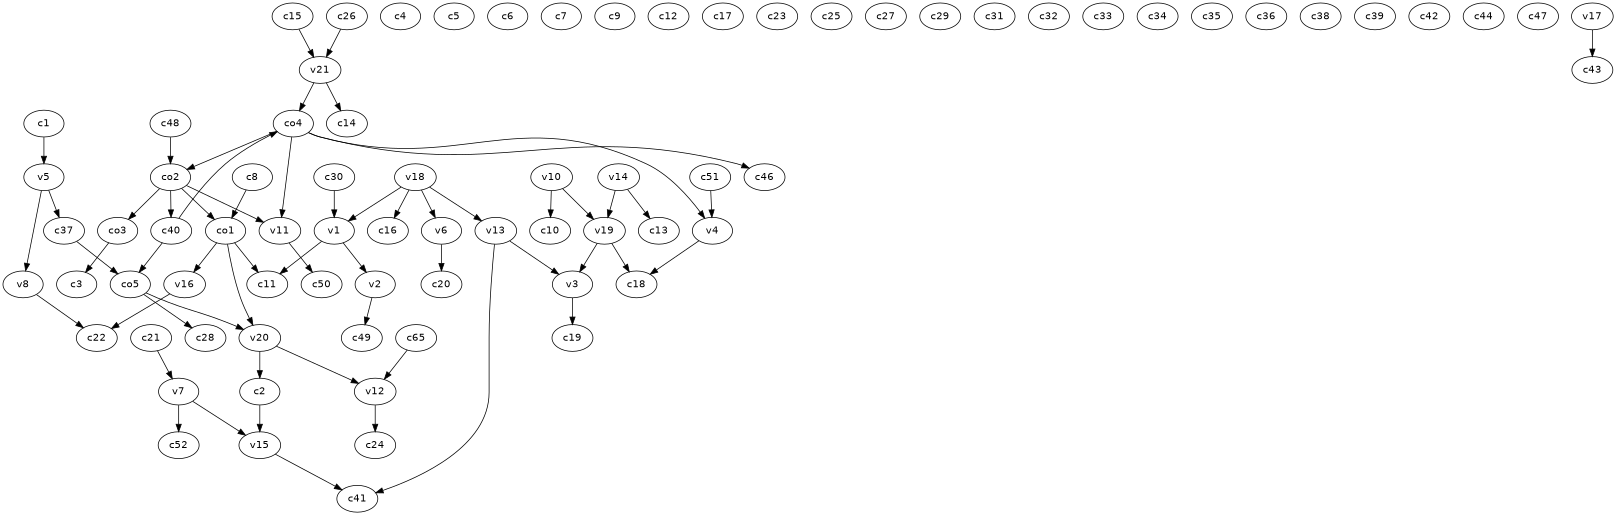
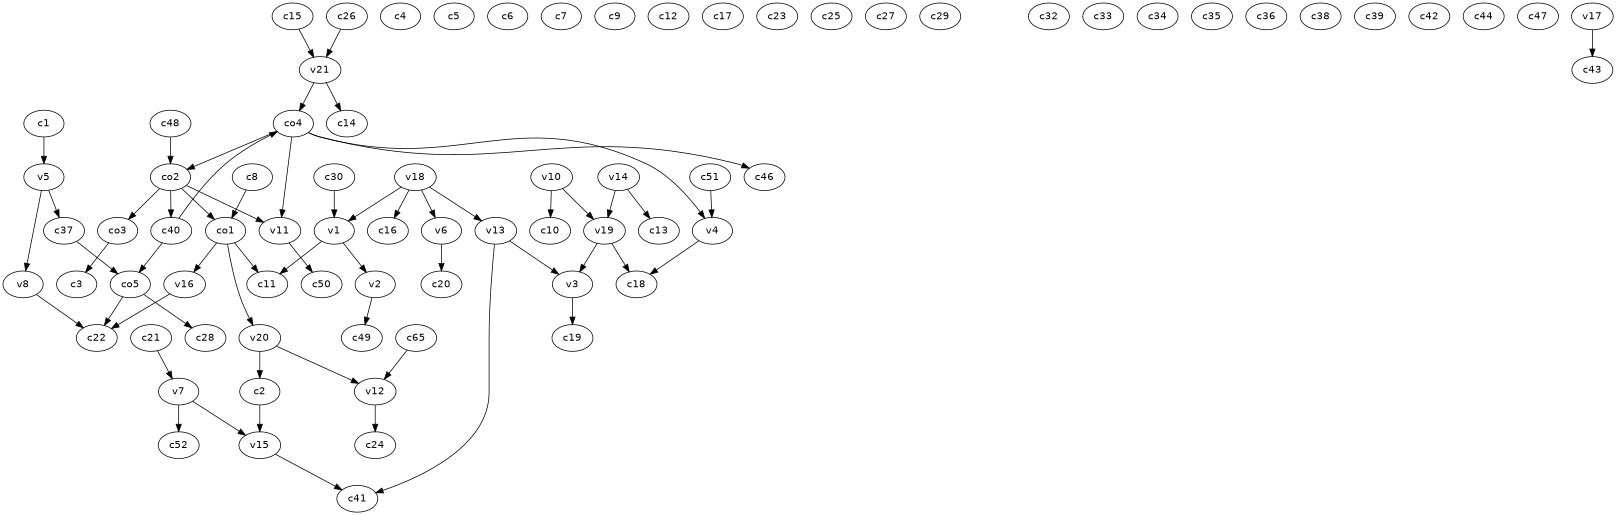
(995, 16) -> none
(191, 310) -> (116, 308)
